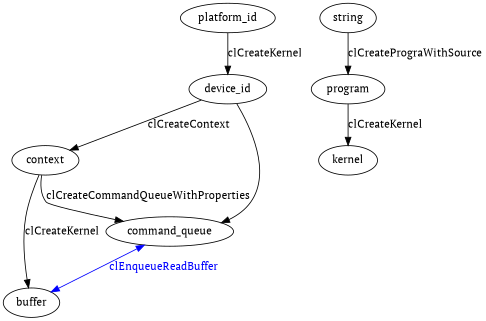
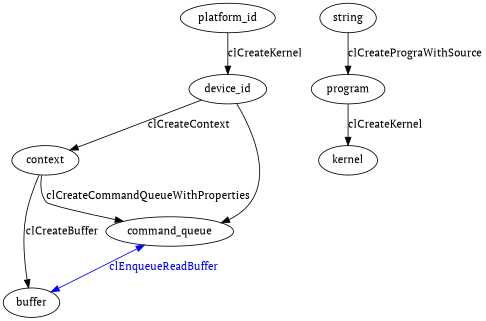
(62, 232) -> (62, 232)
